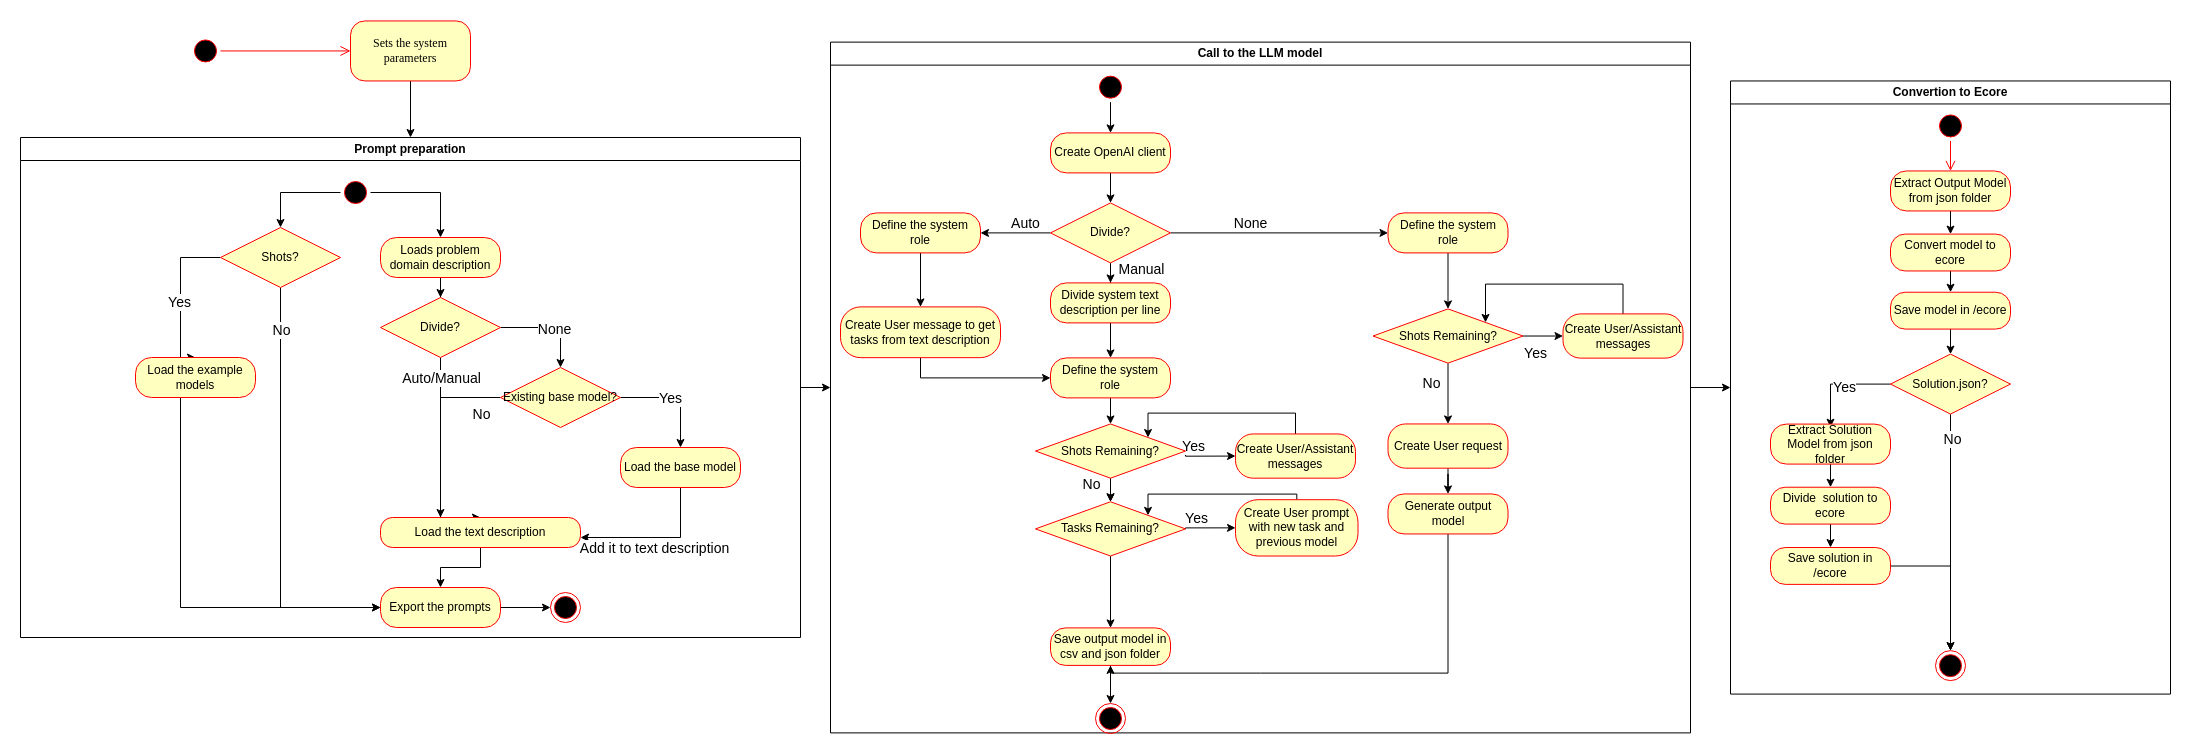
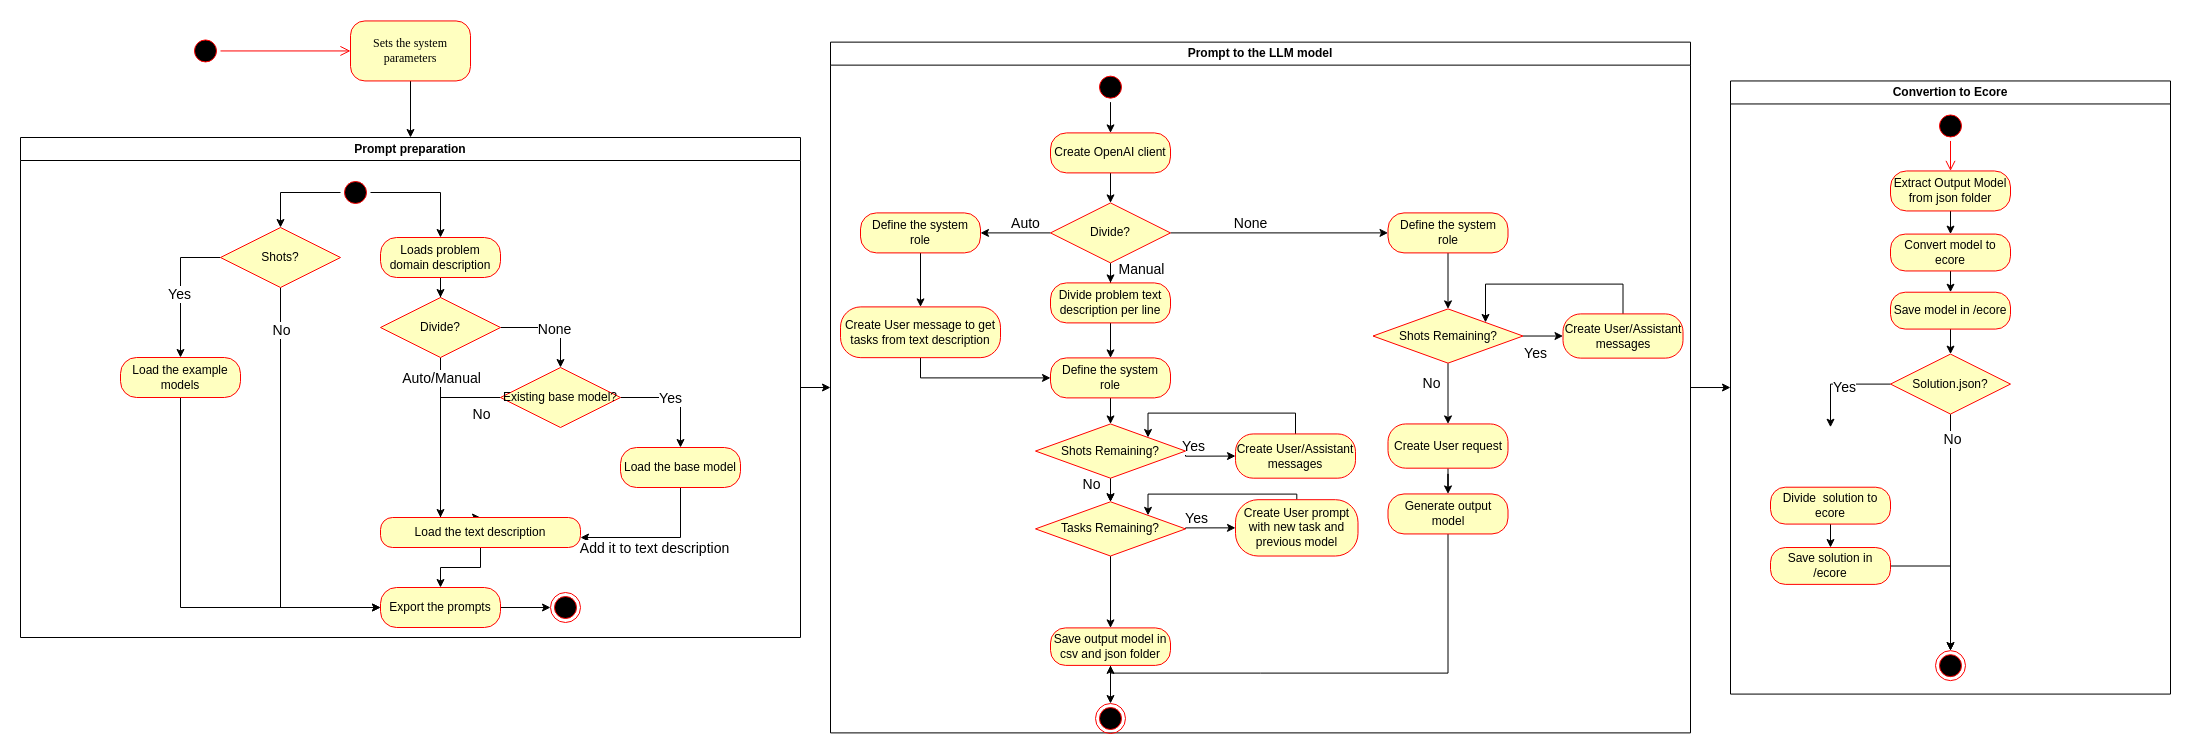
(1261, 54) -> (1261, 54)
(1111, 303) -> (1111, 303)
(196, 378) -> (181, 378)
(1831, 444) -> none
(1831, 480) -> none
